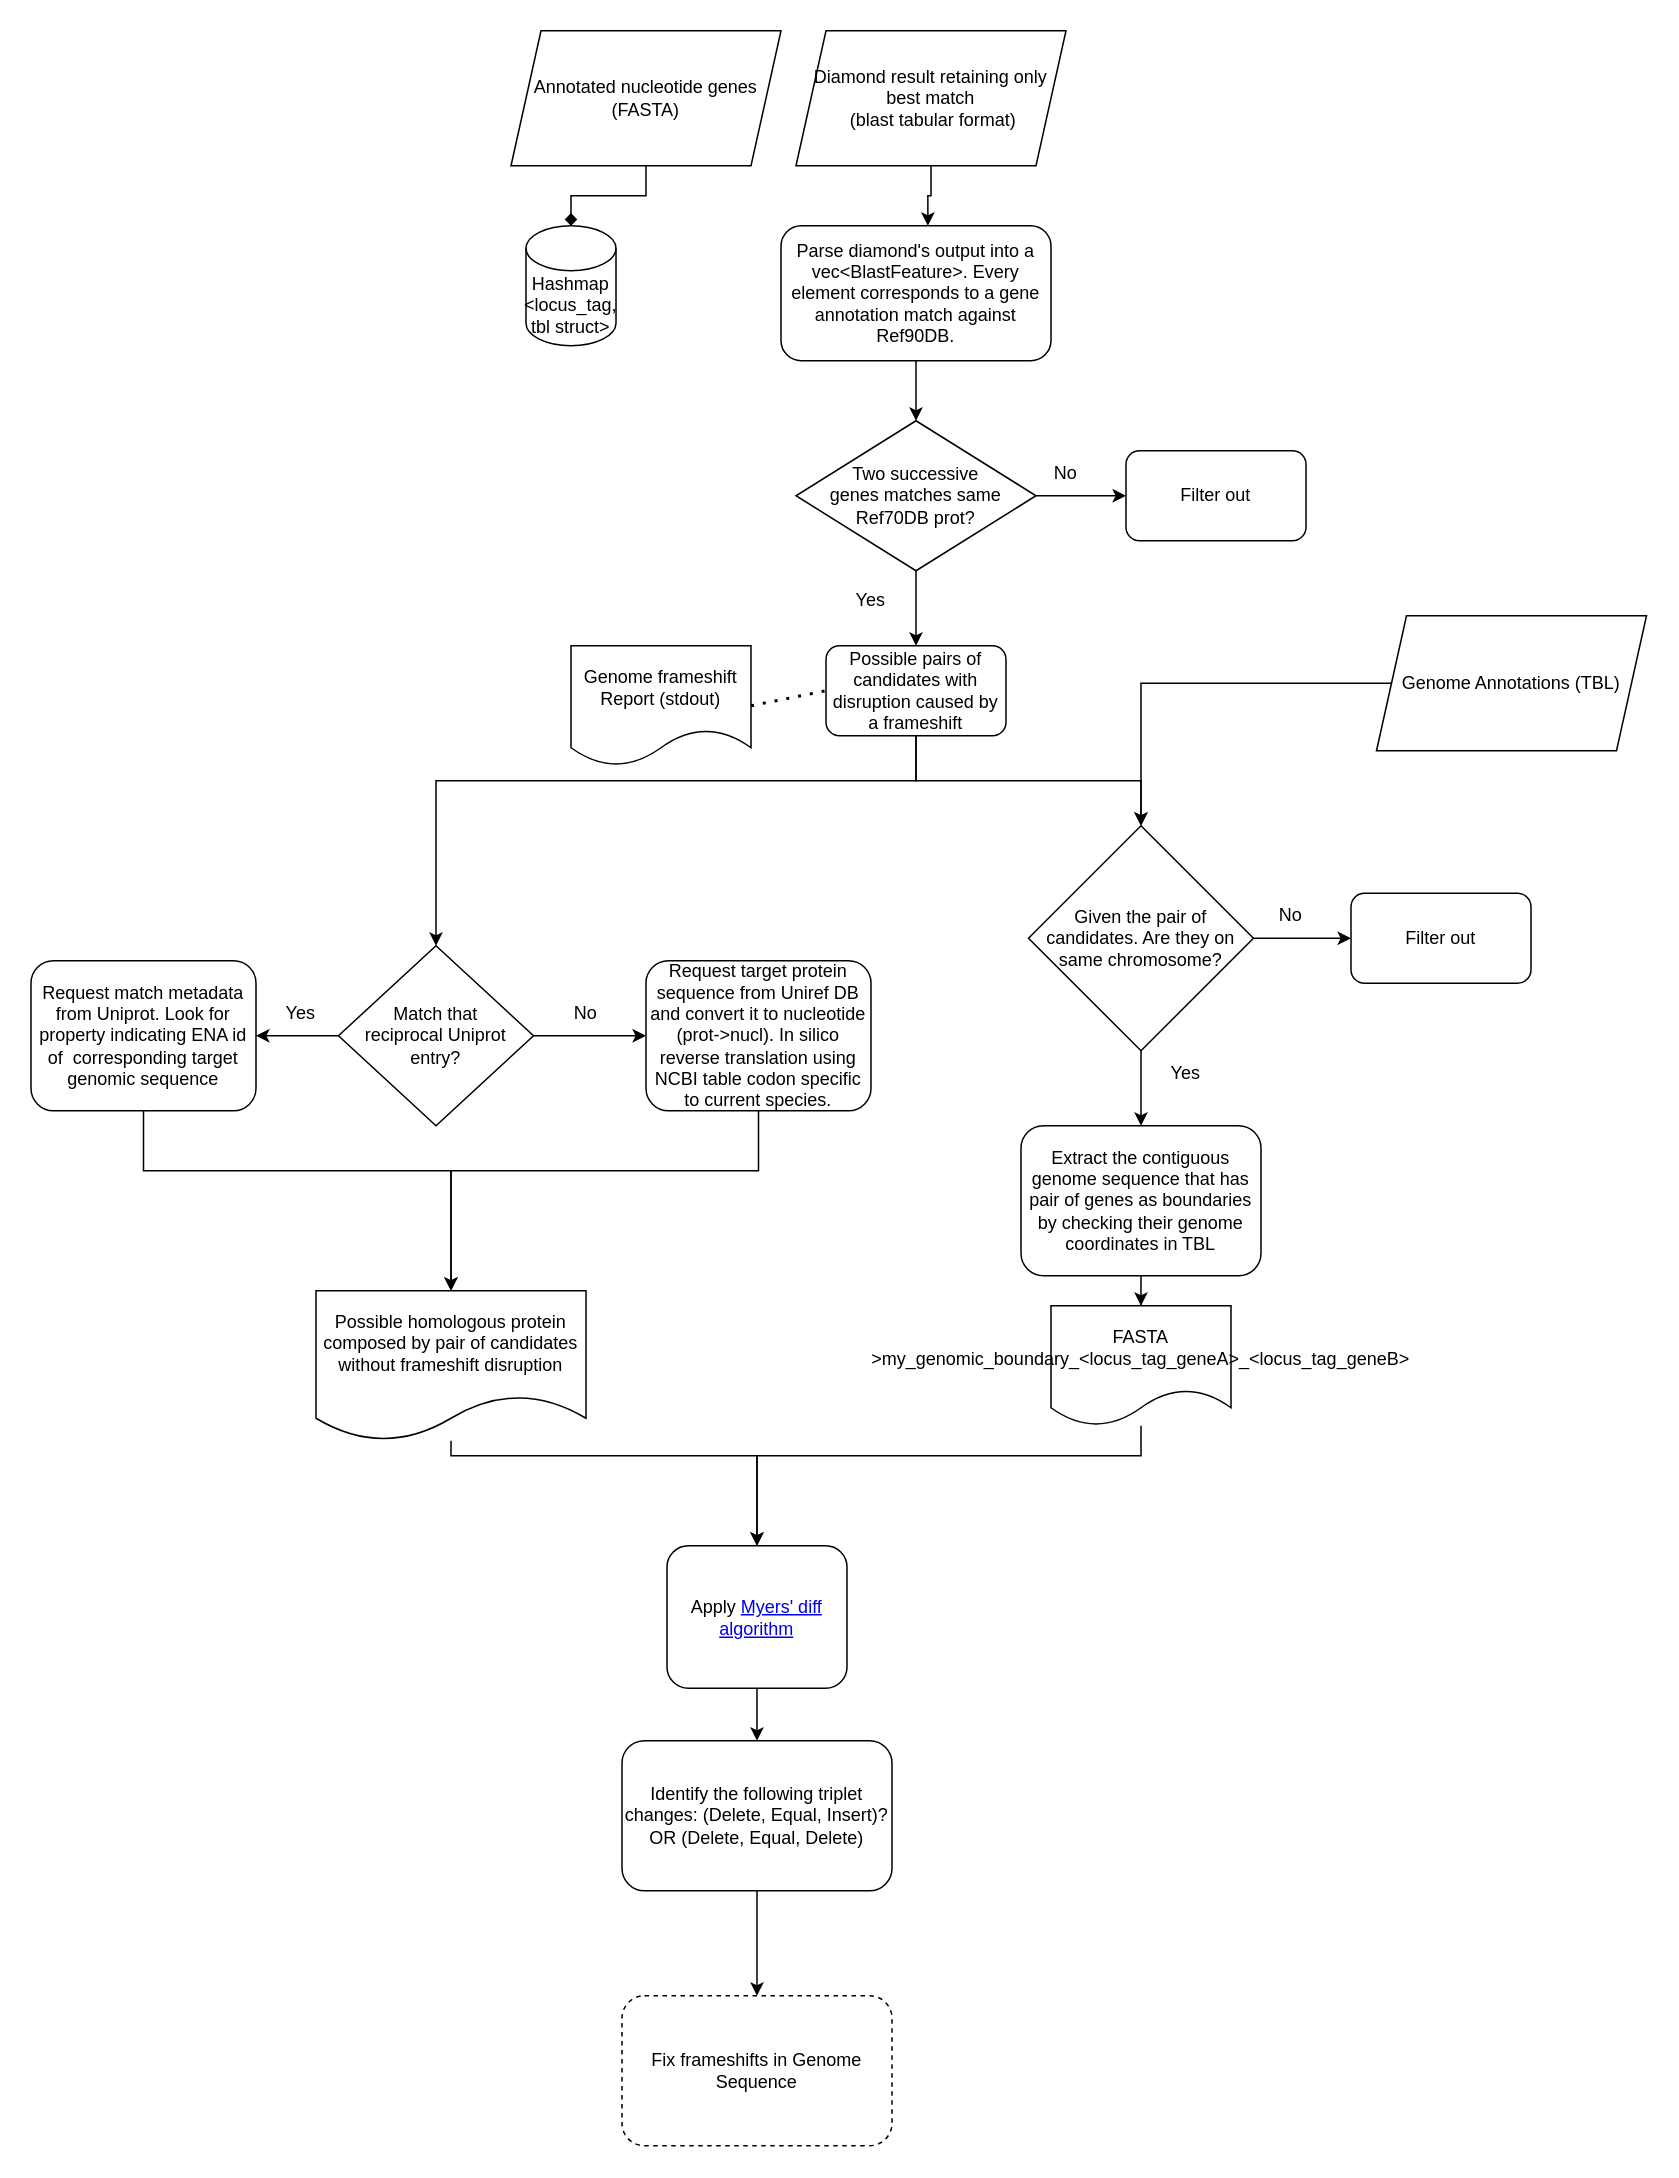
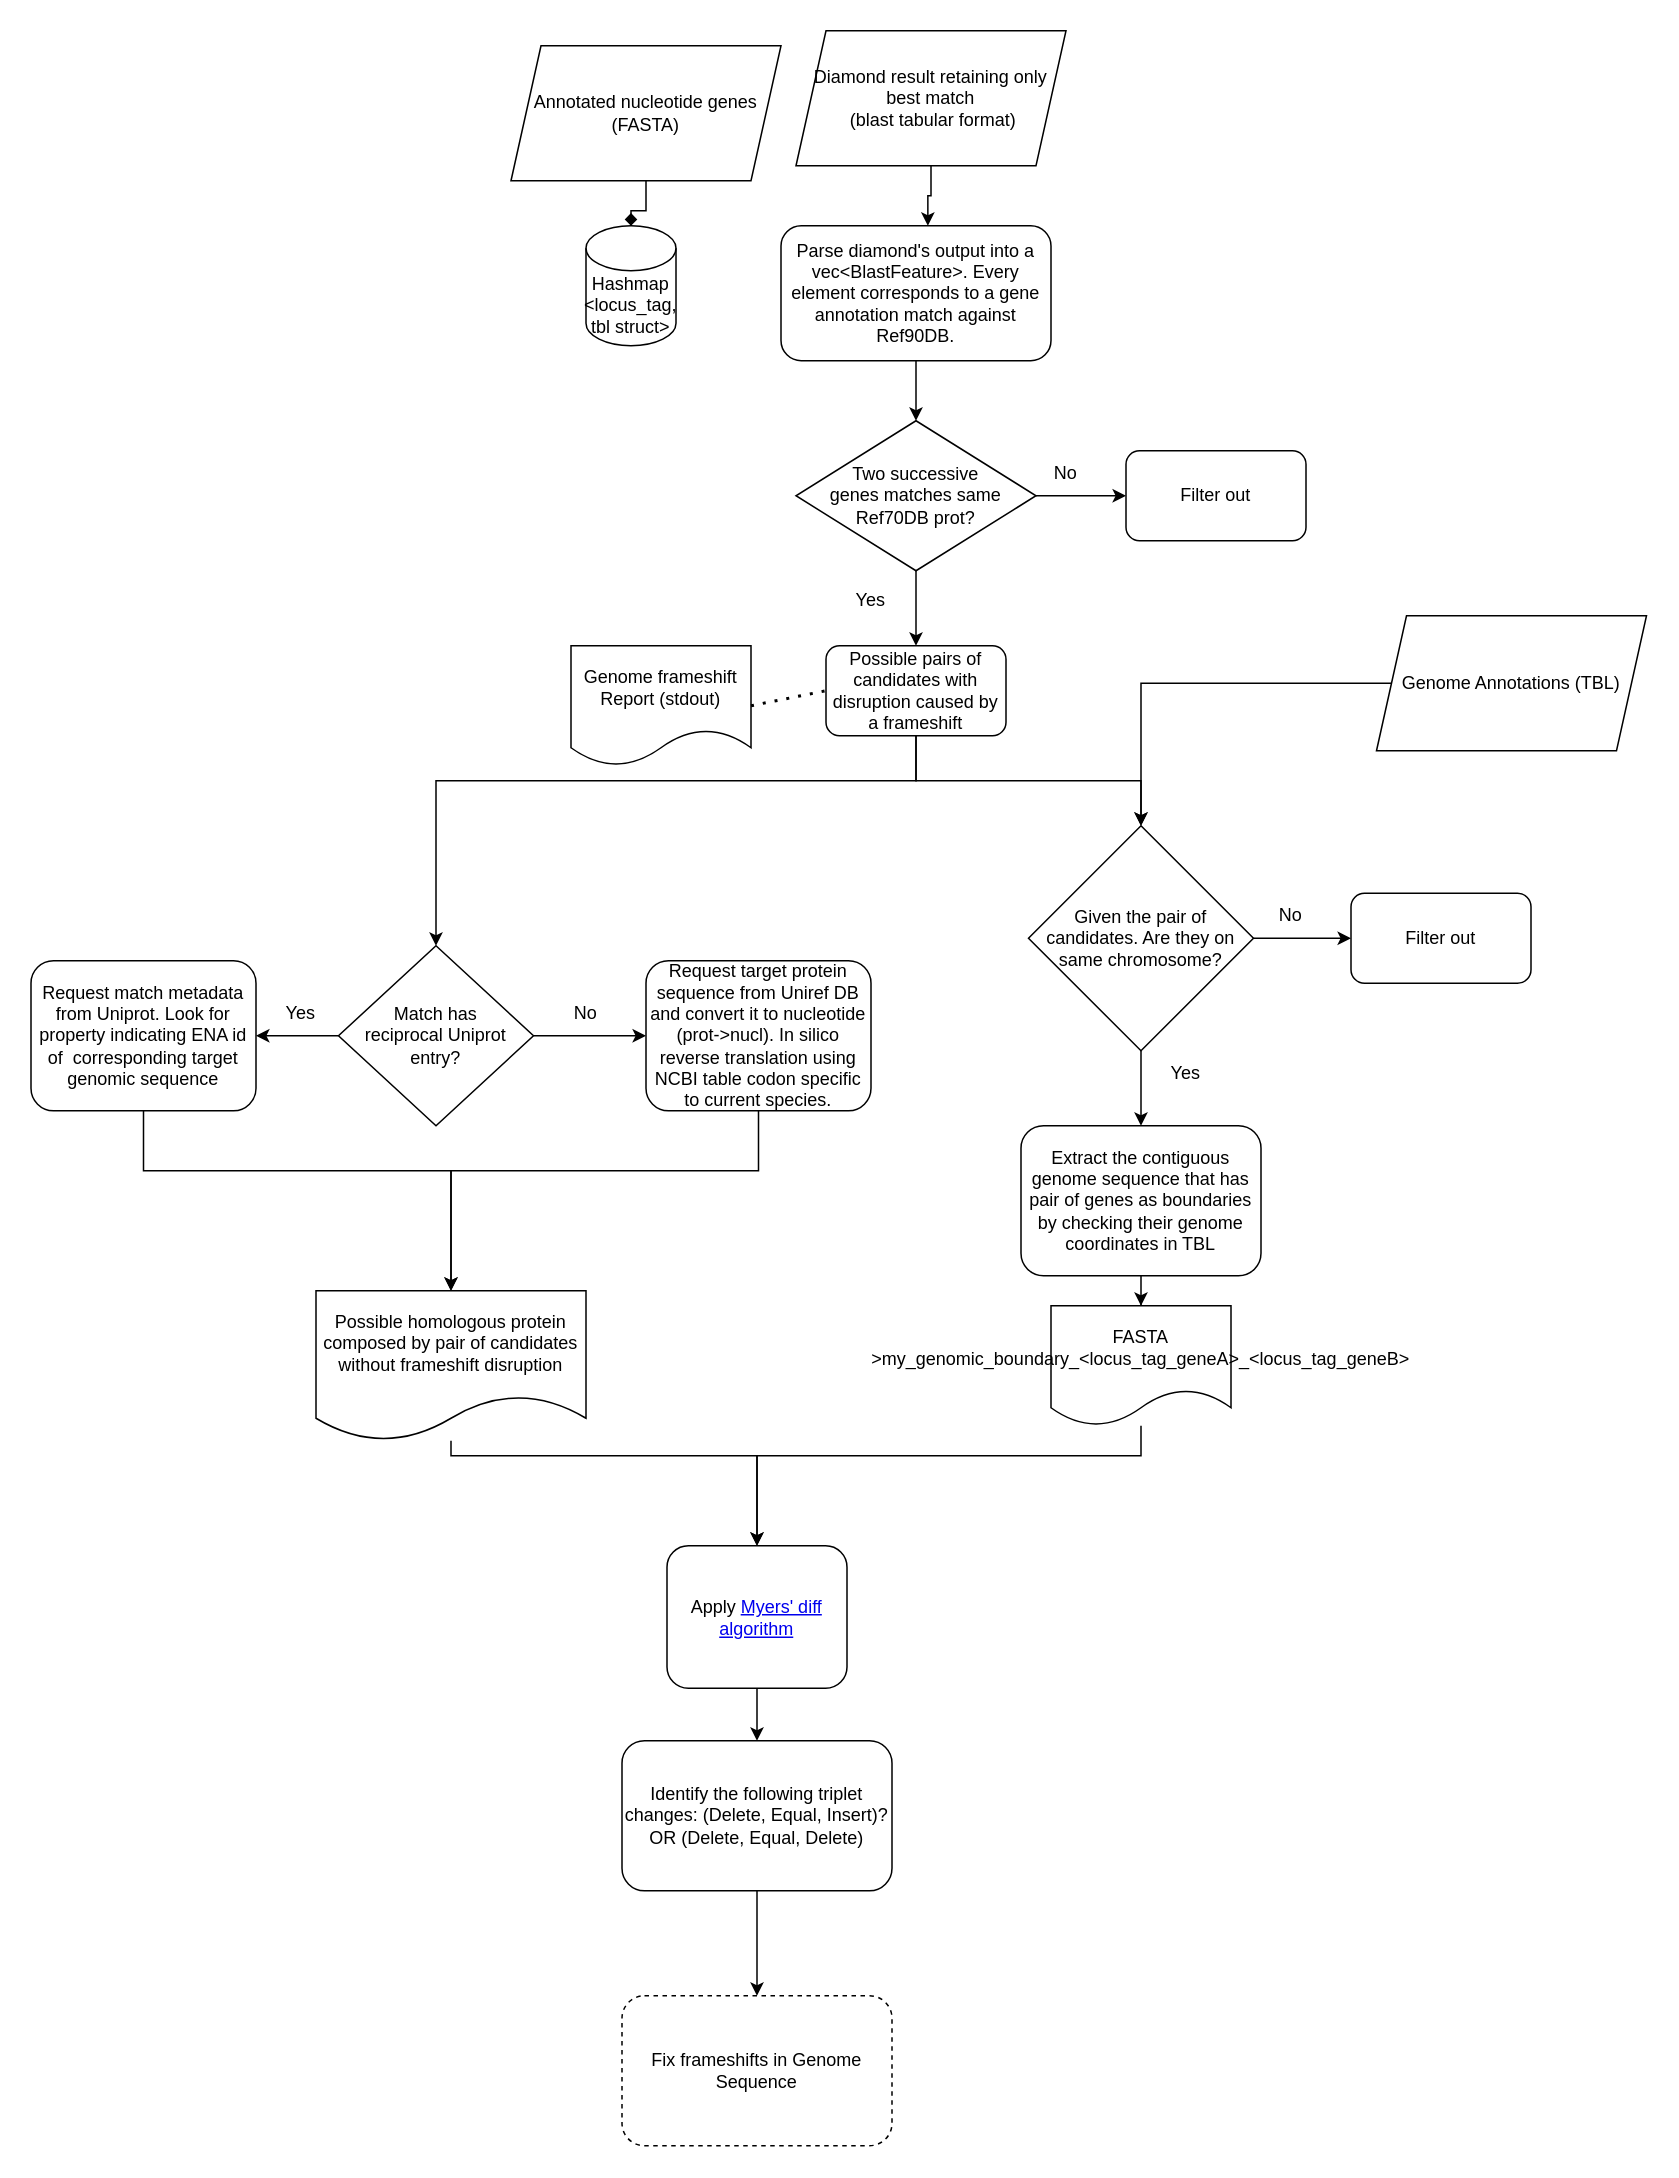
(646, 98) -> (646, 113)
(571, 286) -> (631, 286)
(436, 1036) -> (436, 1036)
